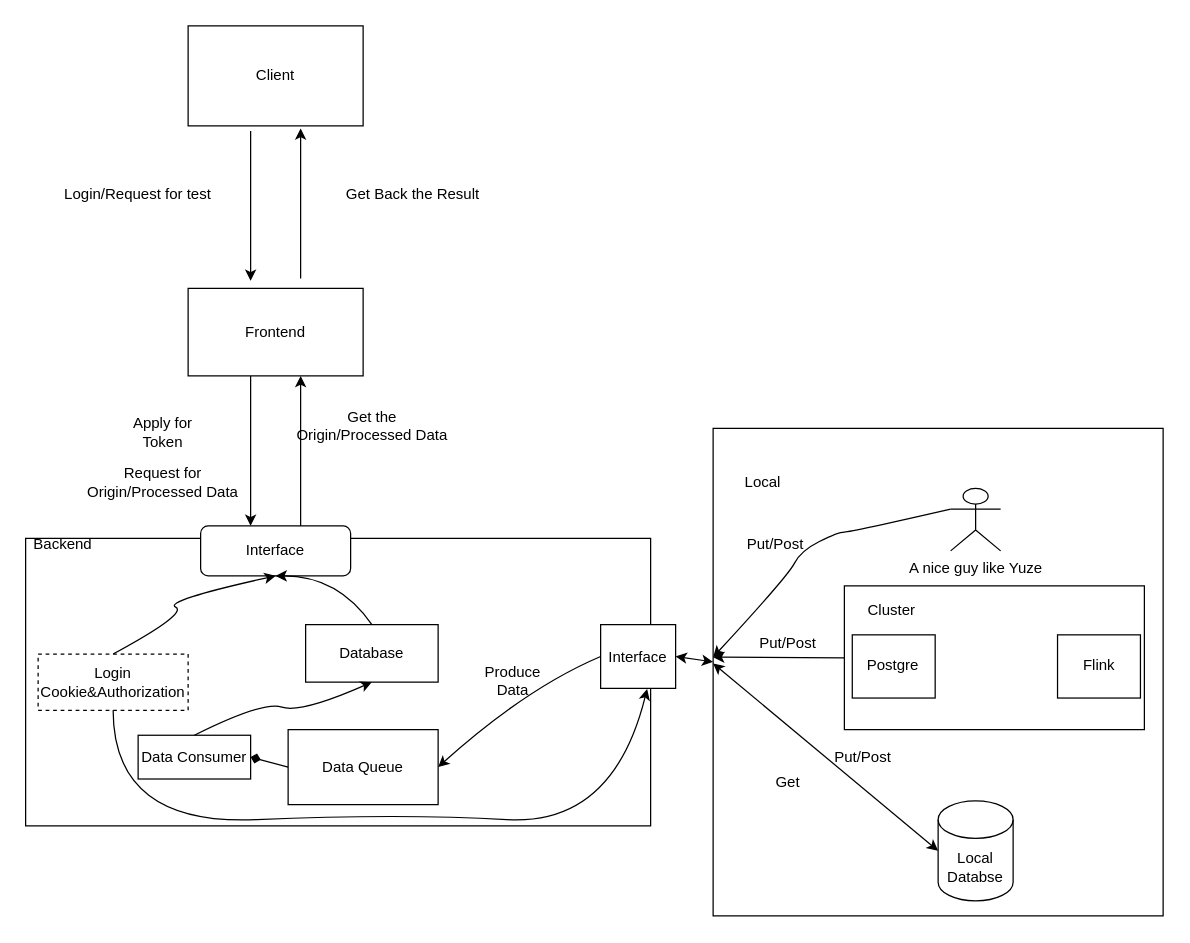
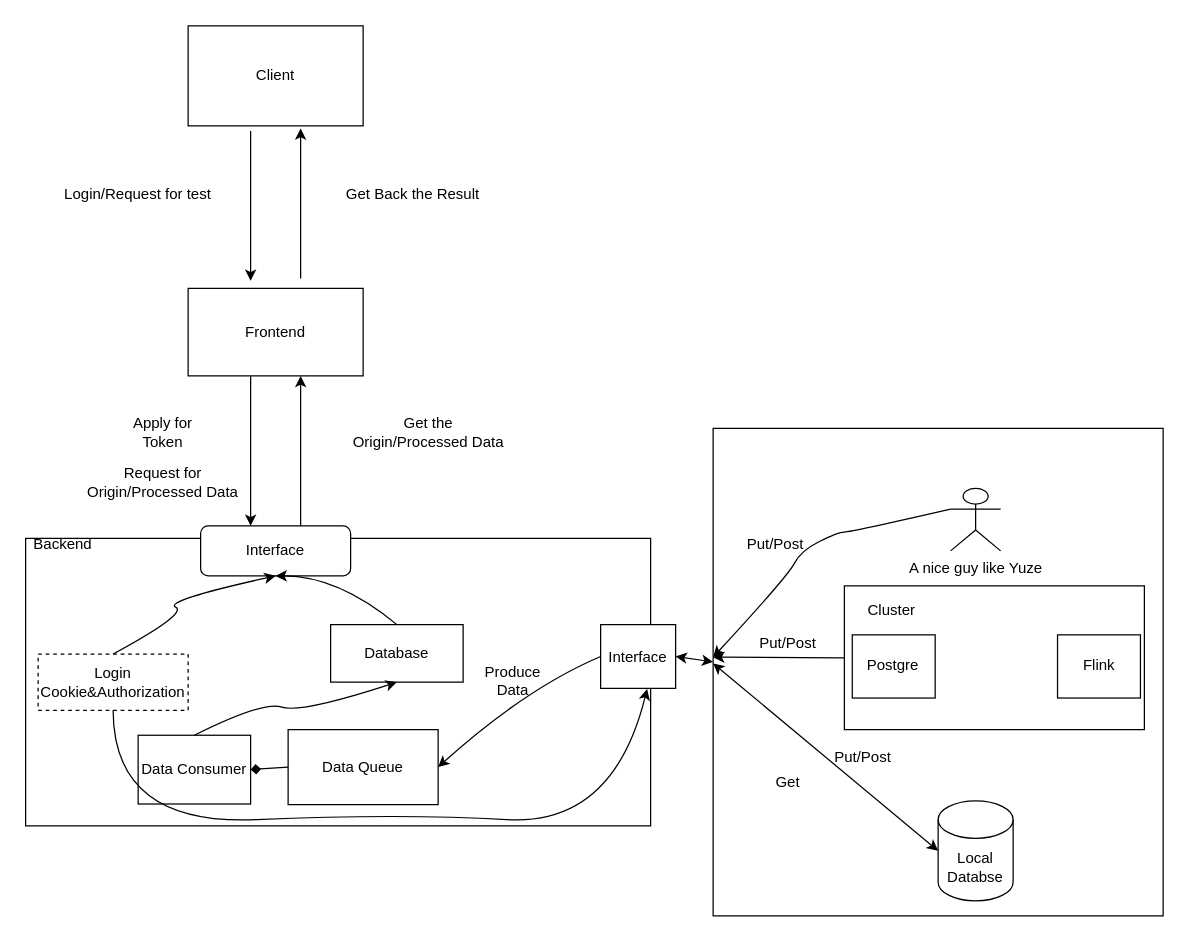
(373, 426) -> (429, 432)
(763, 482) -> none
(372, 653) -> (397, 653)
(194, 757) -> (194, 769)
